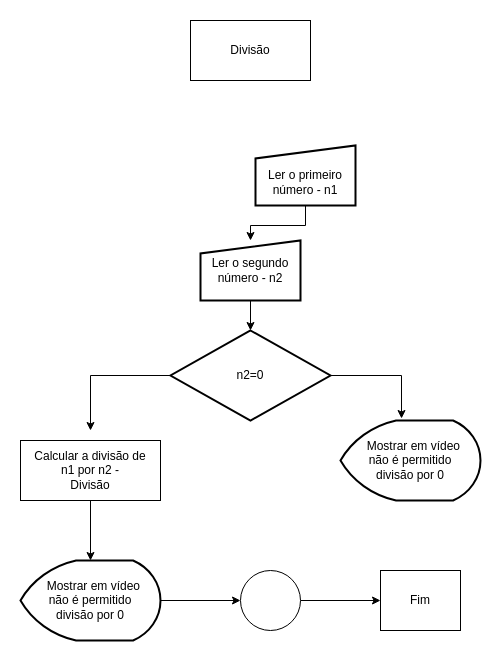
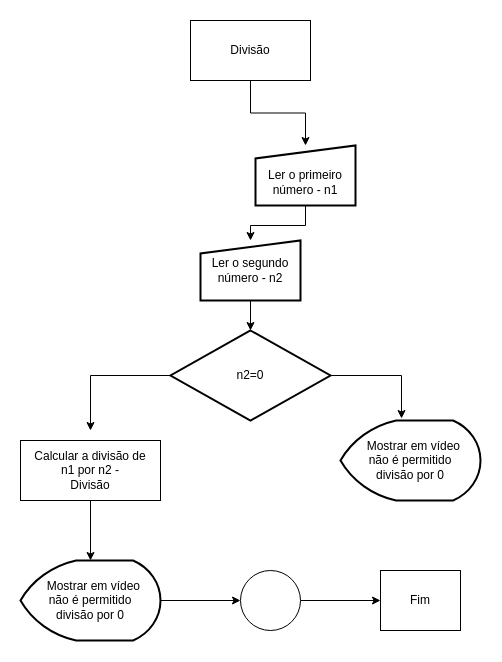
none -> (275, 113)
